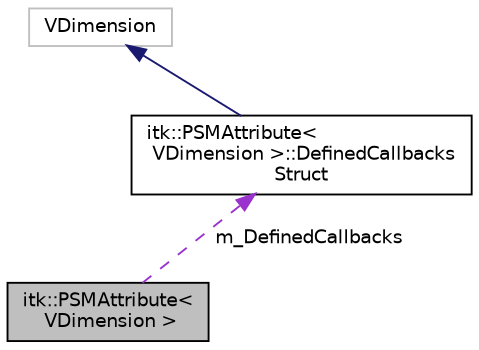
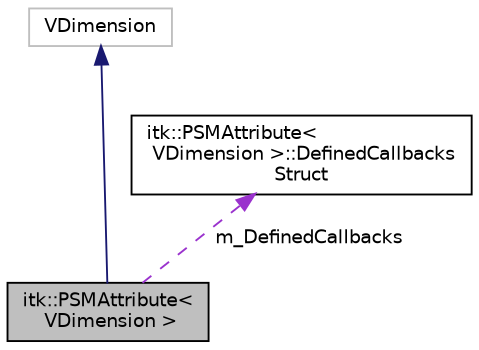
(192, 86) -> (104, 174)
